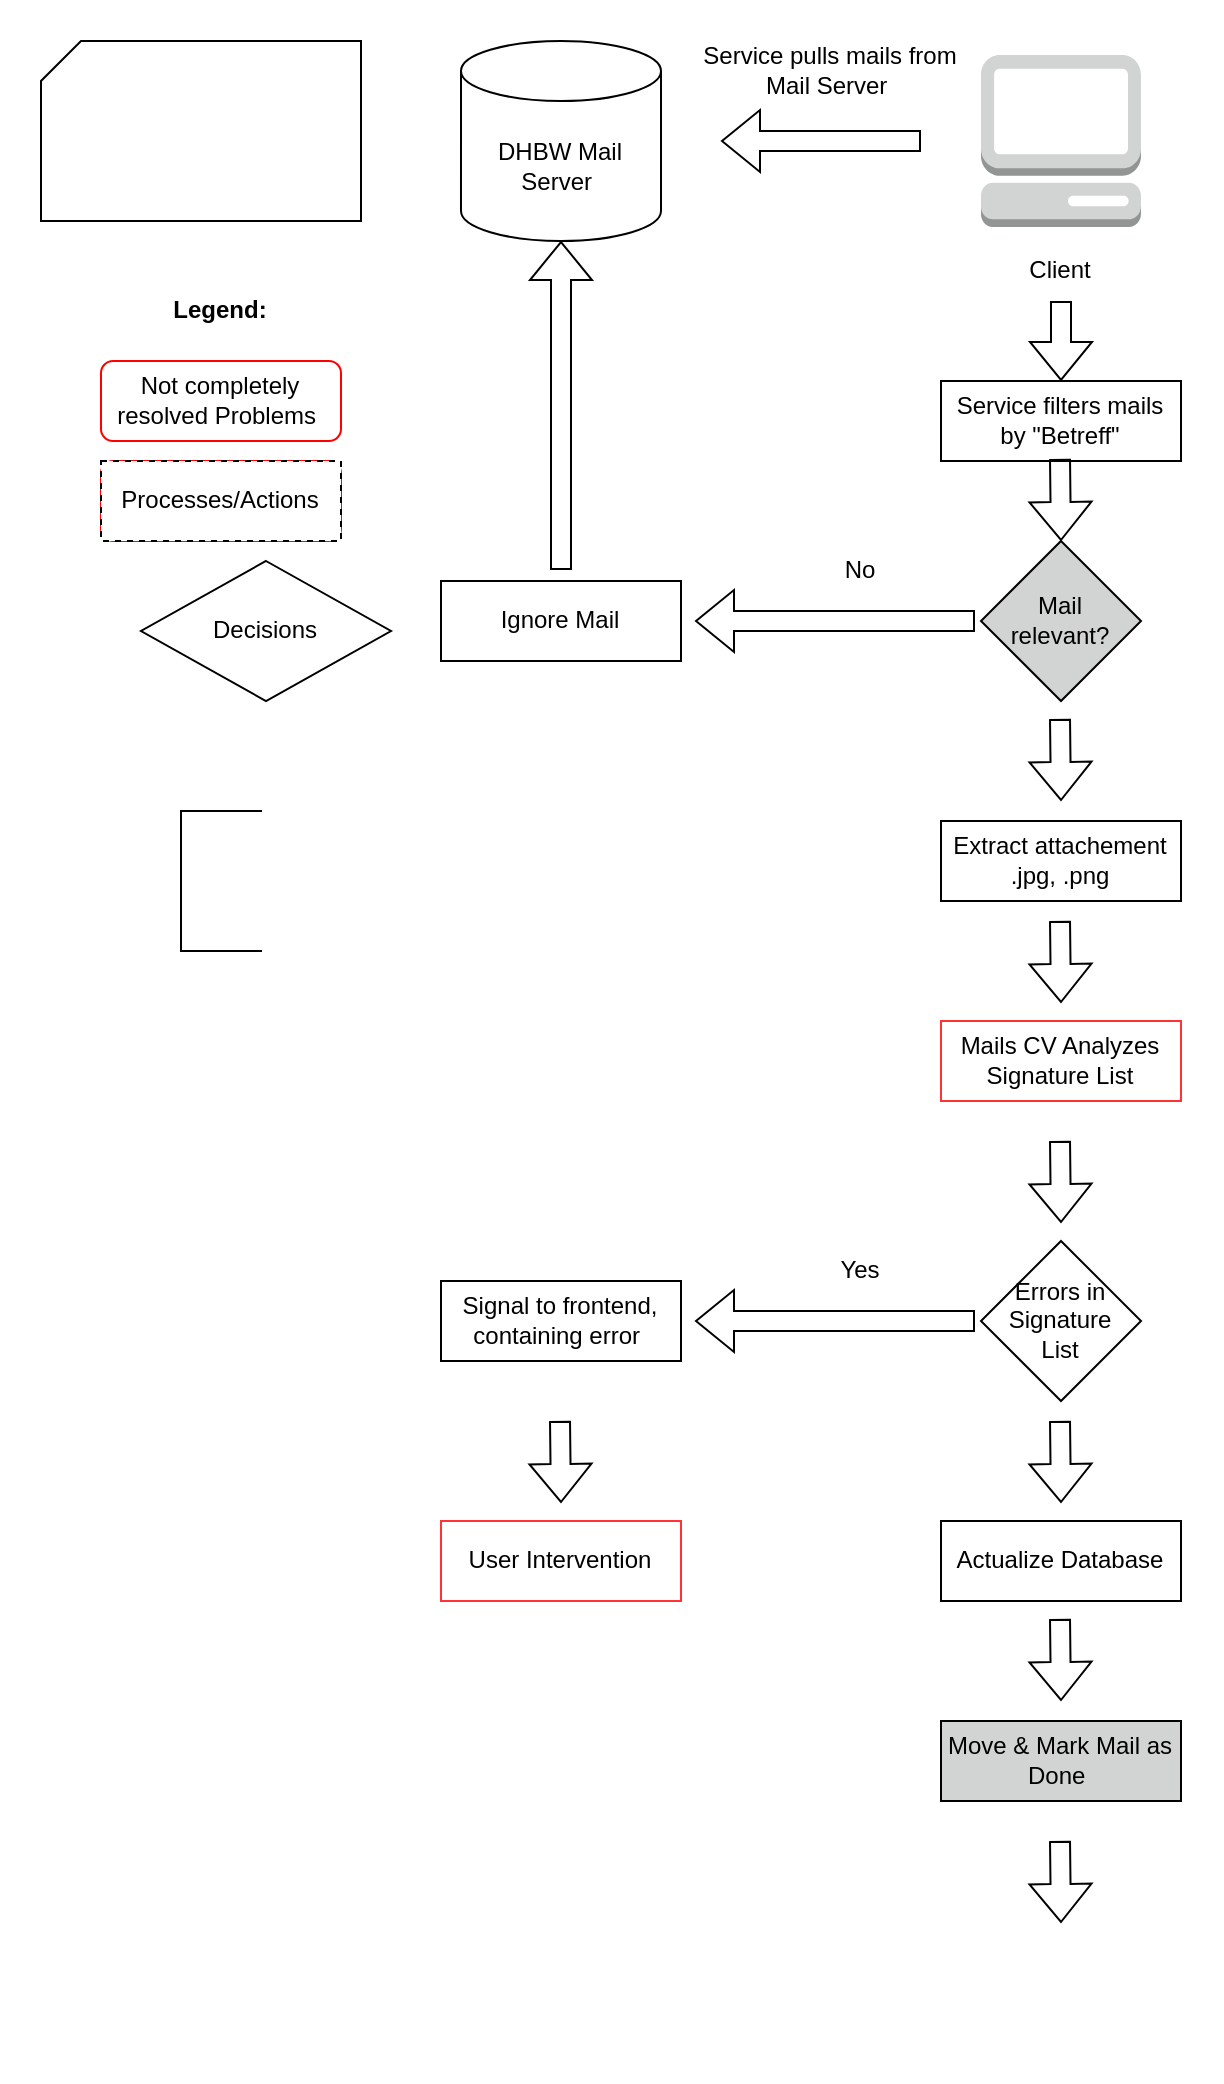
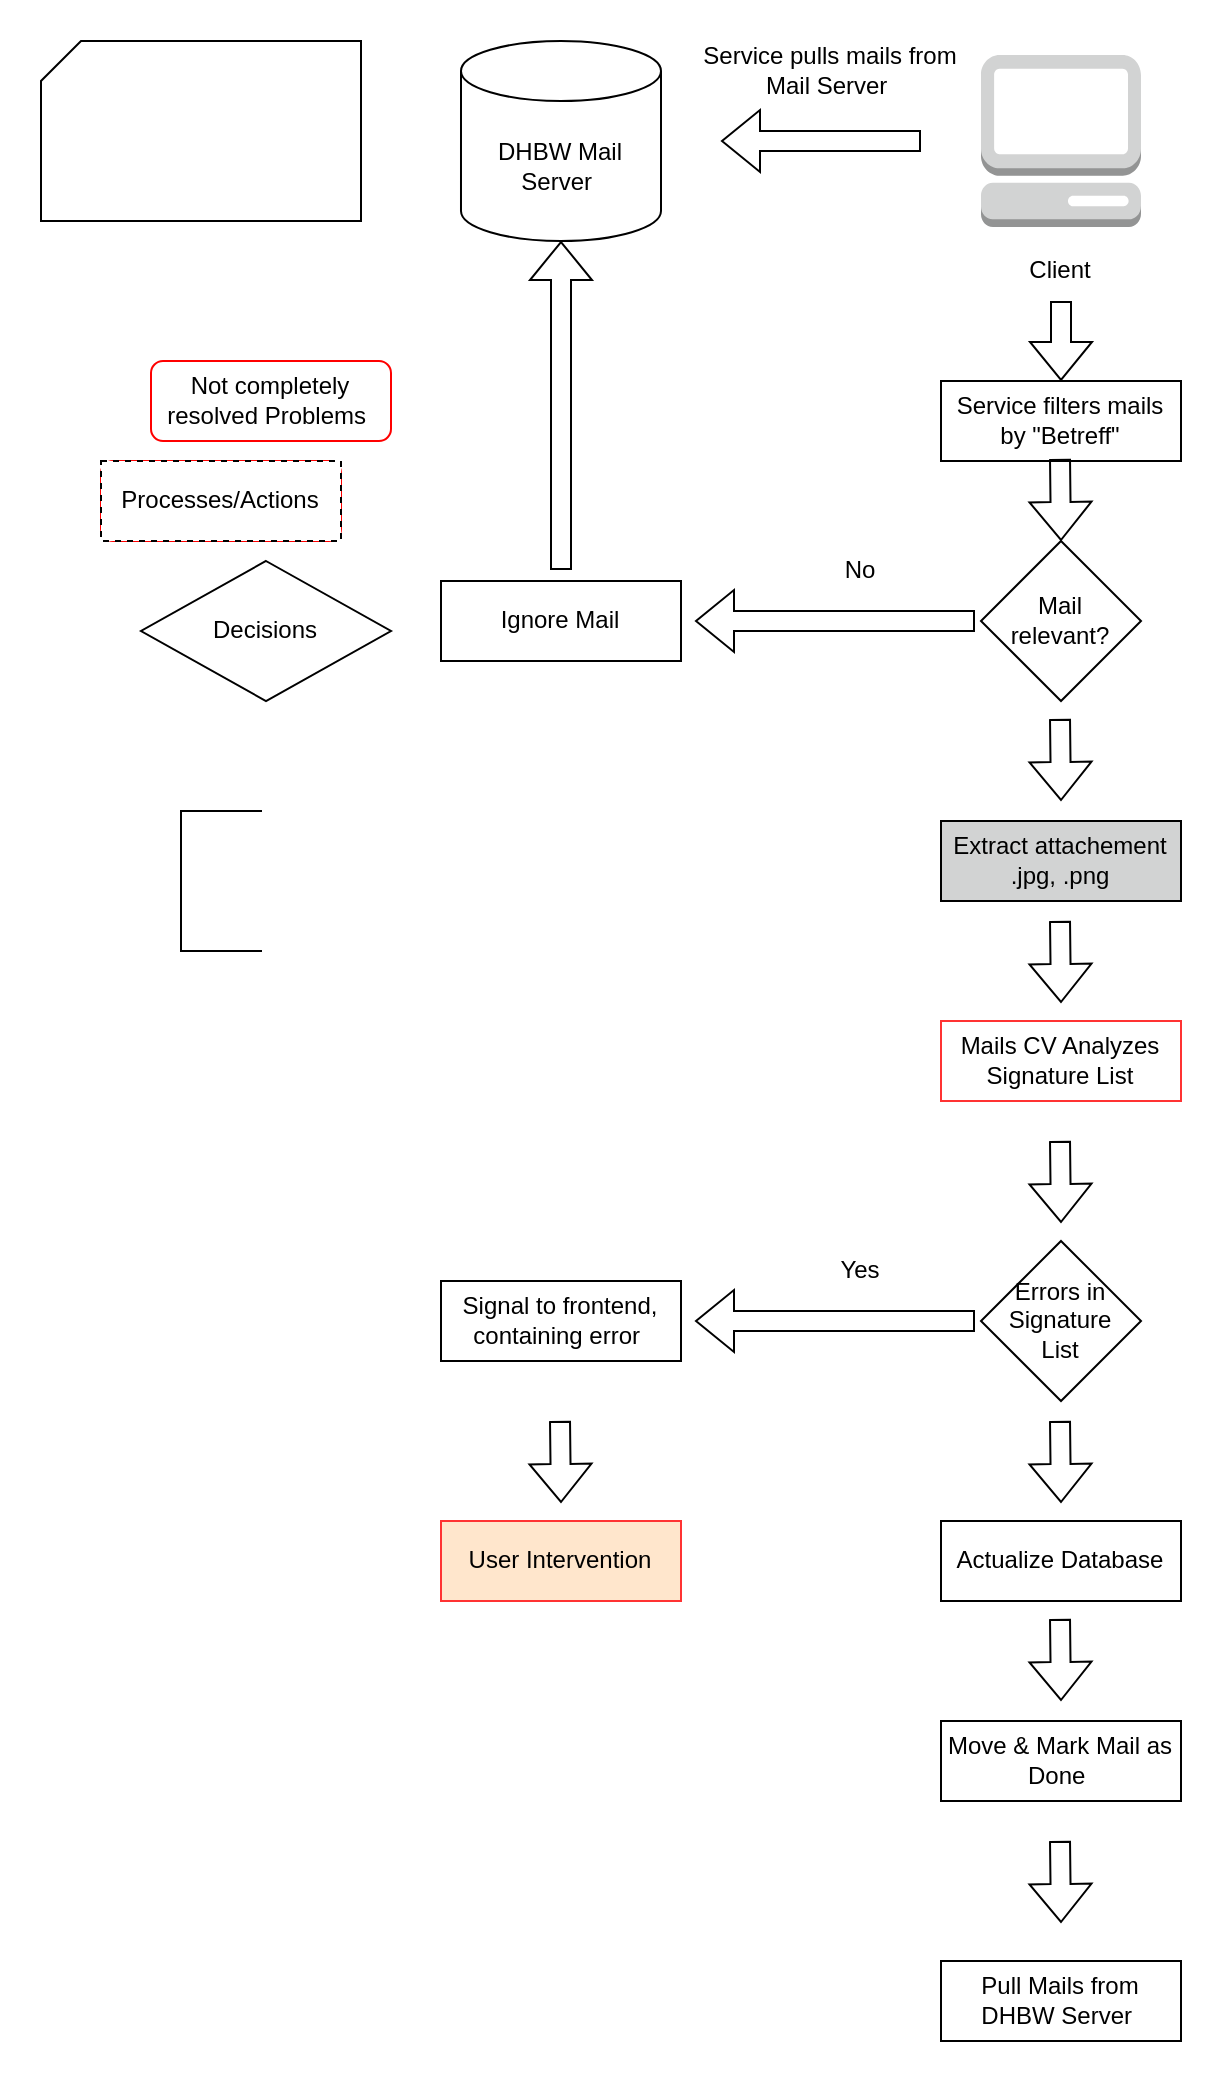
(221, 311) -> none
(221, 401) -> (271, 401)
(1061, 621) -> (1061, 621)
(1061, 861) -> (1061, 861)
(561, 1561) -> (561, 1561)
(1061, 1761) -> (1061, 1761)
none -> (1061, 2001)
